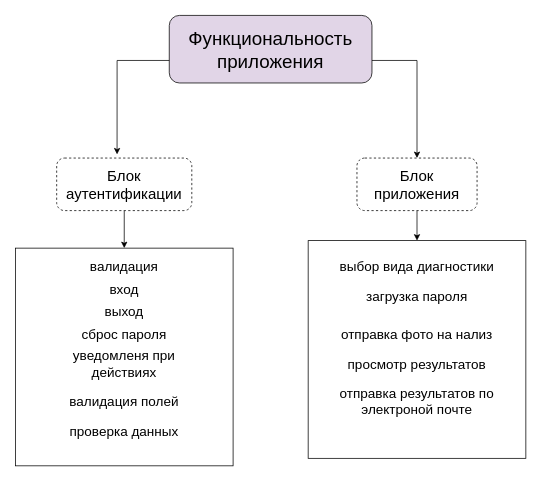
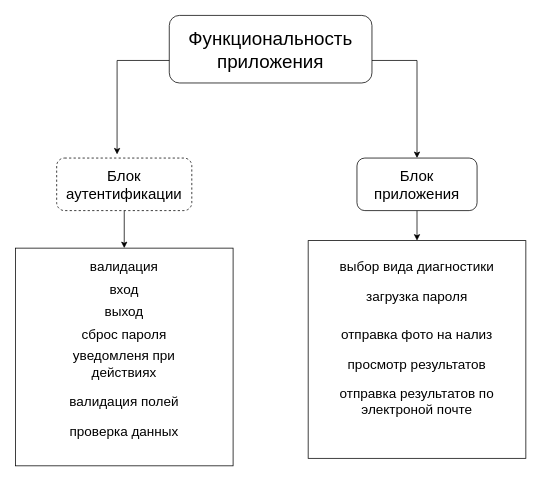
(270, 49) -> (270, 49)
(417, 184) -> (417, 184)
